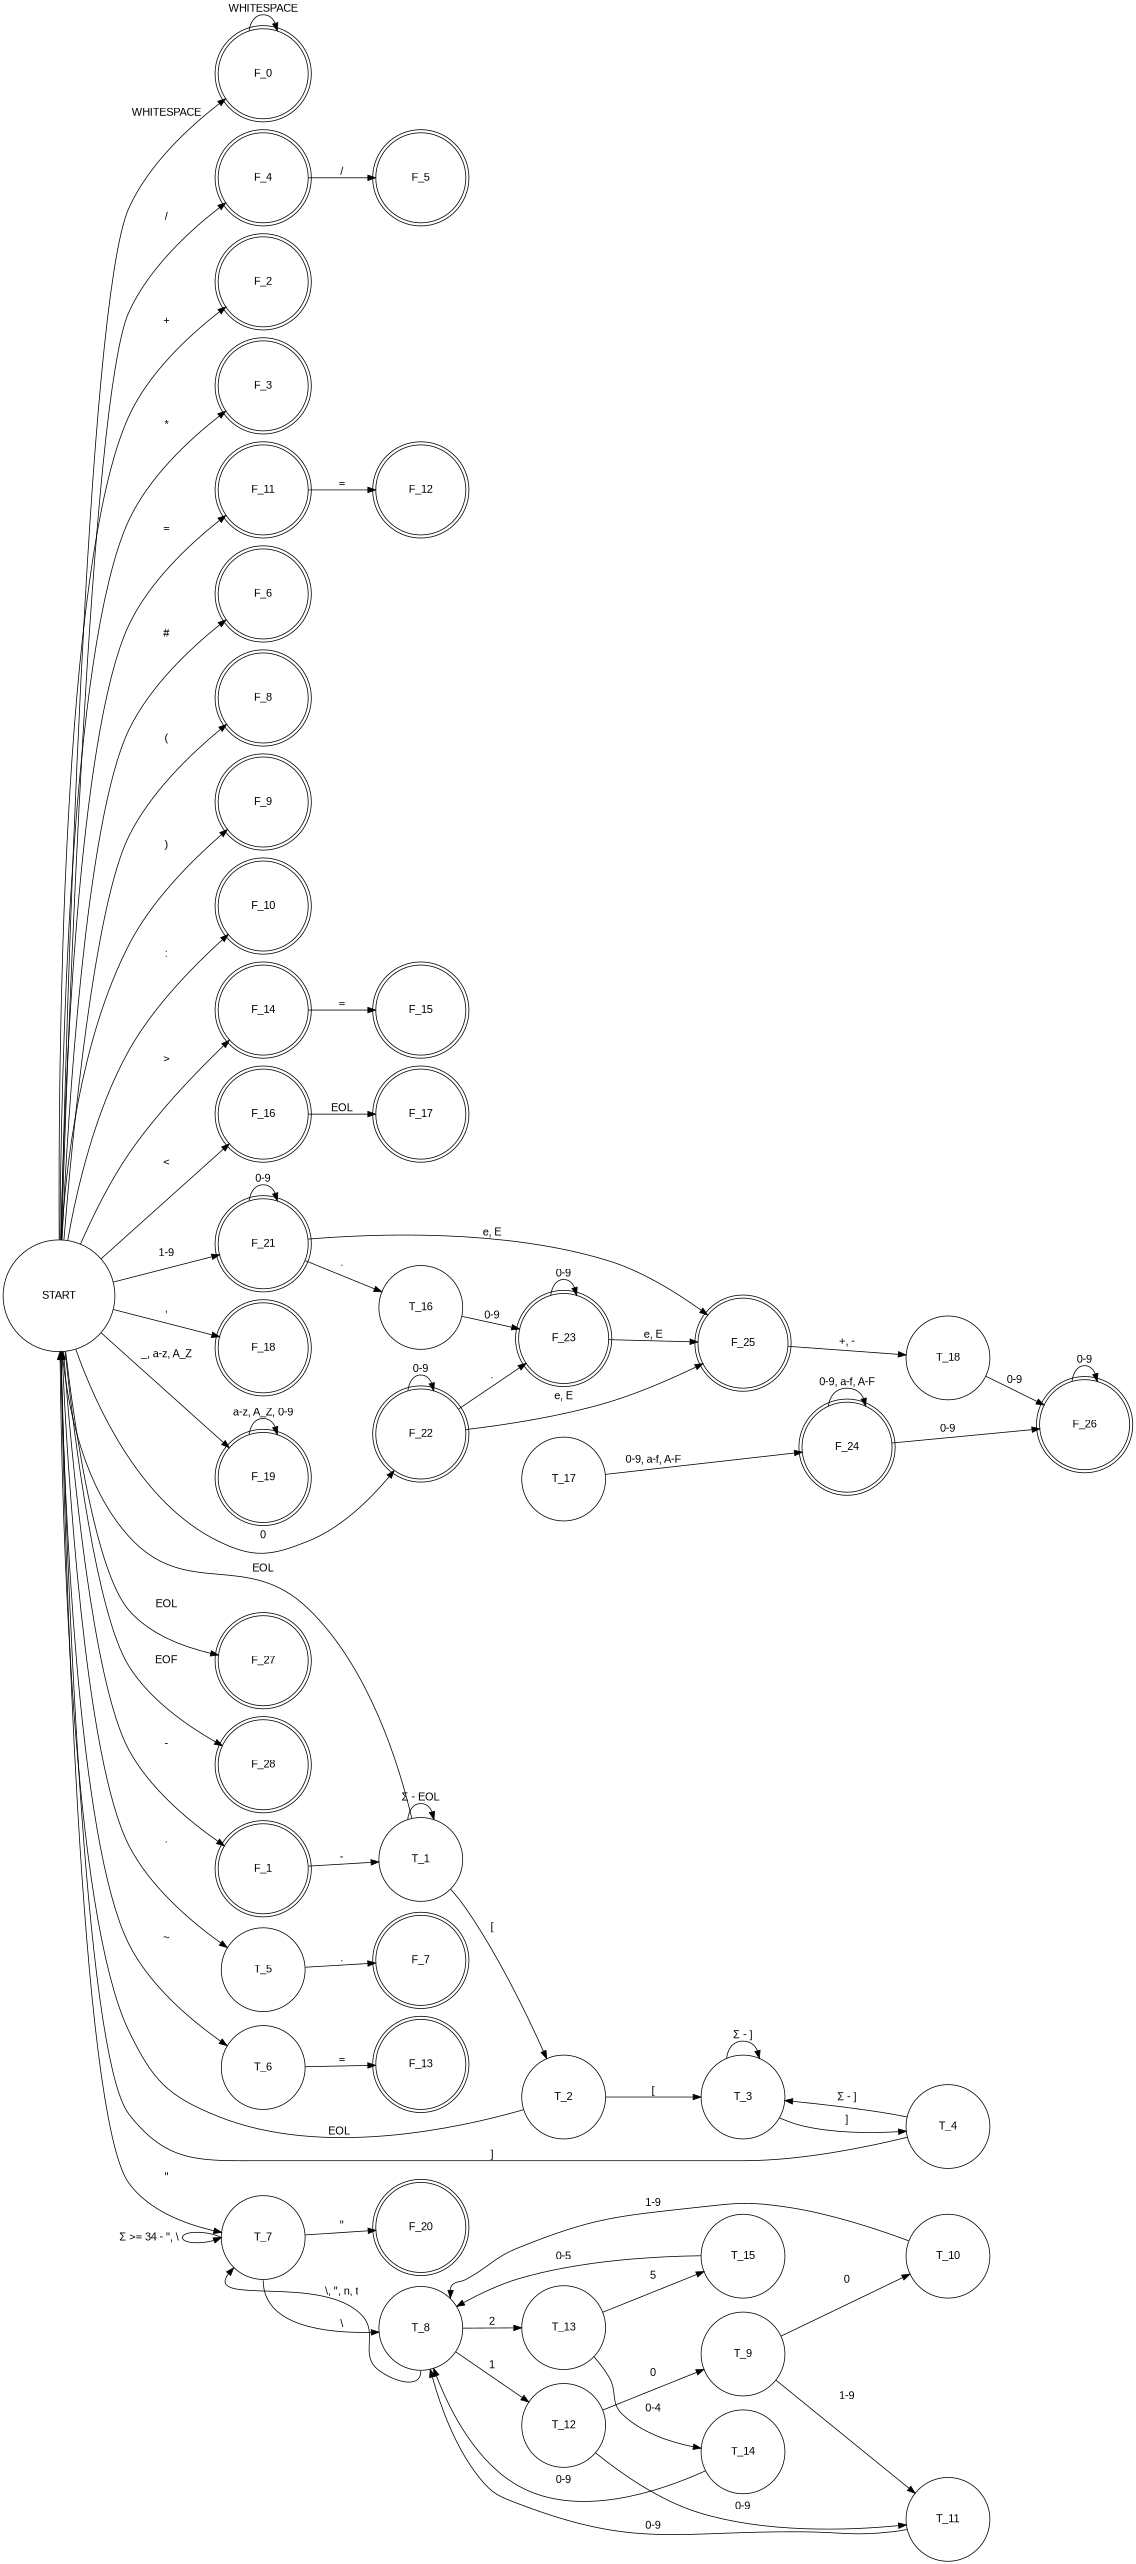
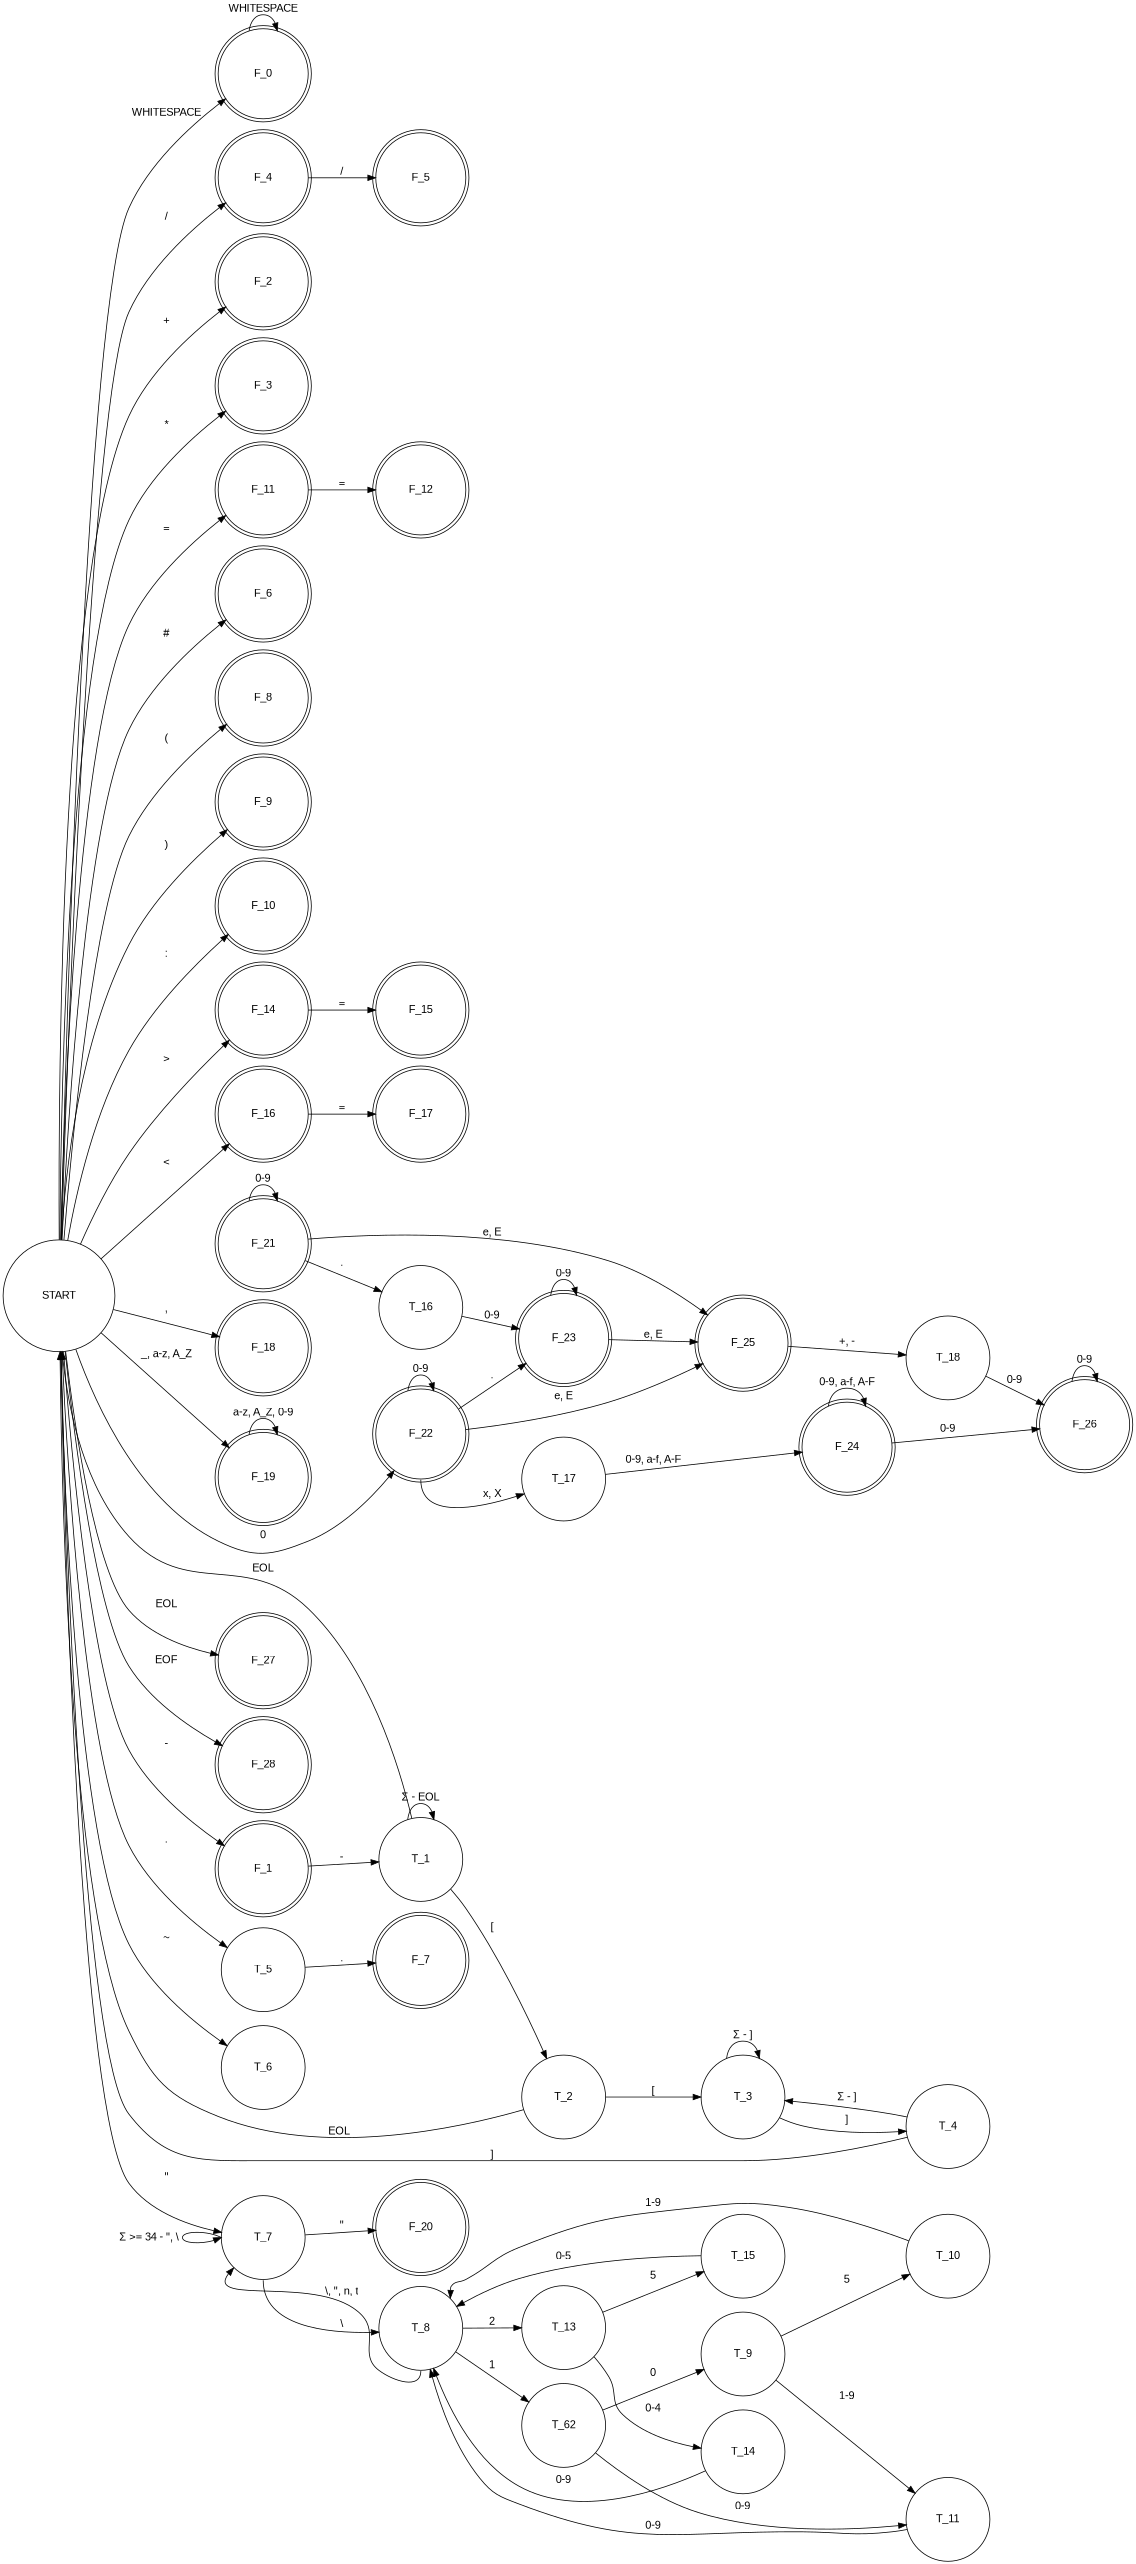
(342, 1108) -> (342, 1108)
(162, 1269) -> none
none -> (461, 1507)
(421, 2064) -> none
(847, 2280) -> (847, 2280)
(564, 2425) -> (564, 2425)
